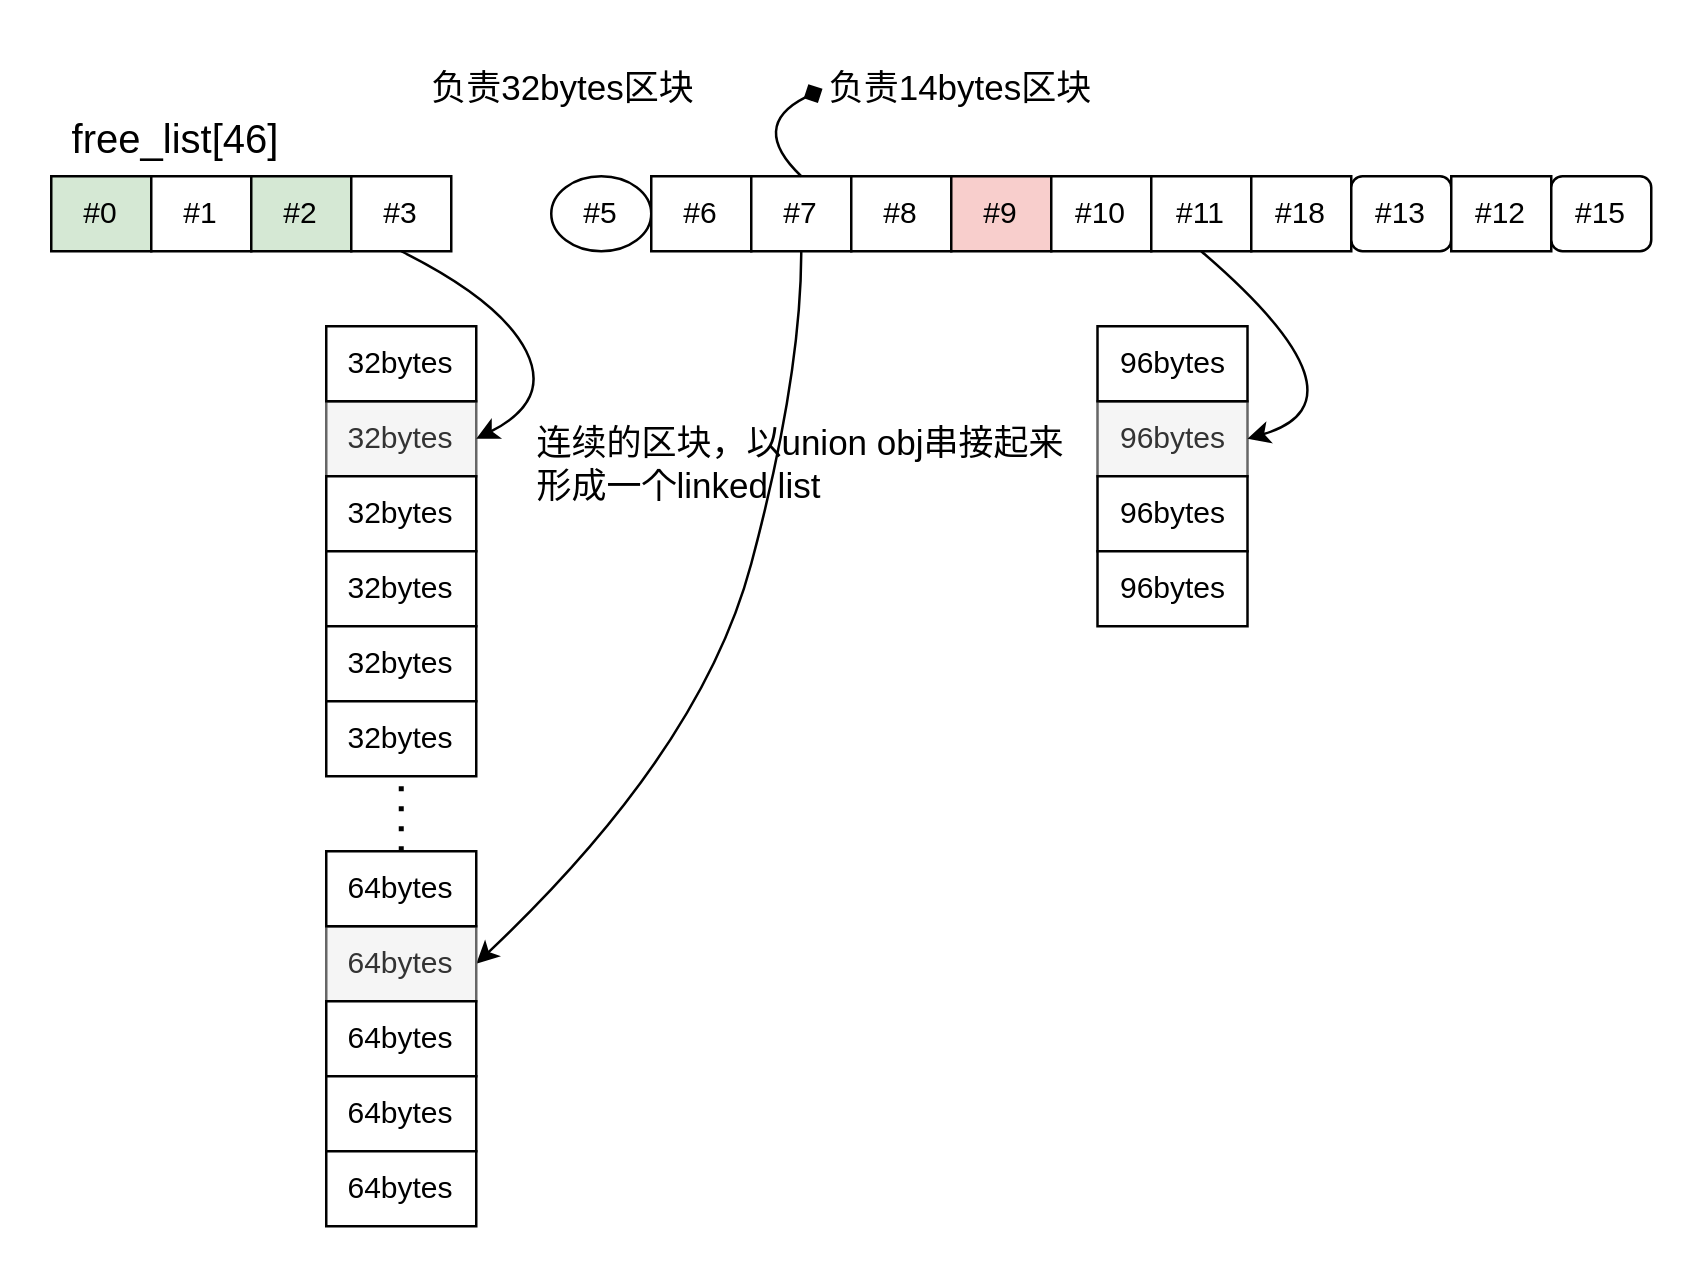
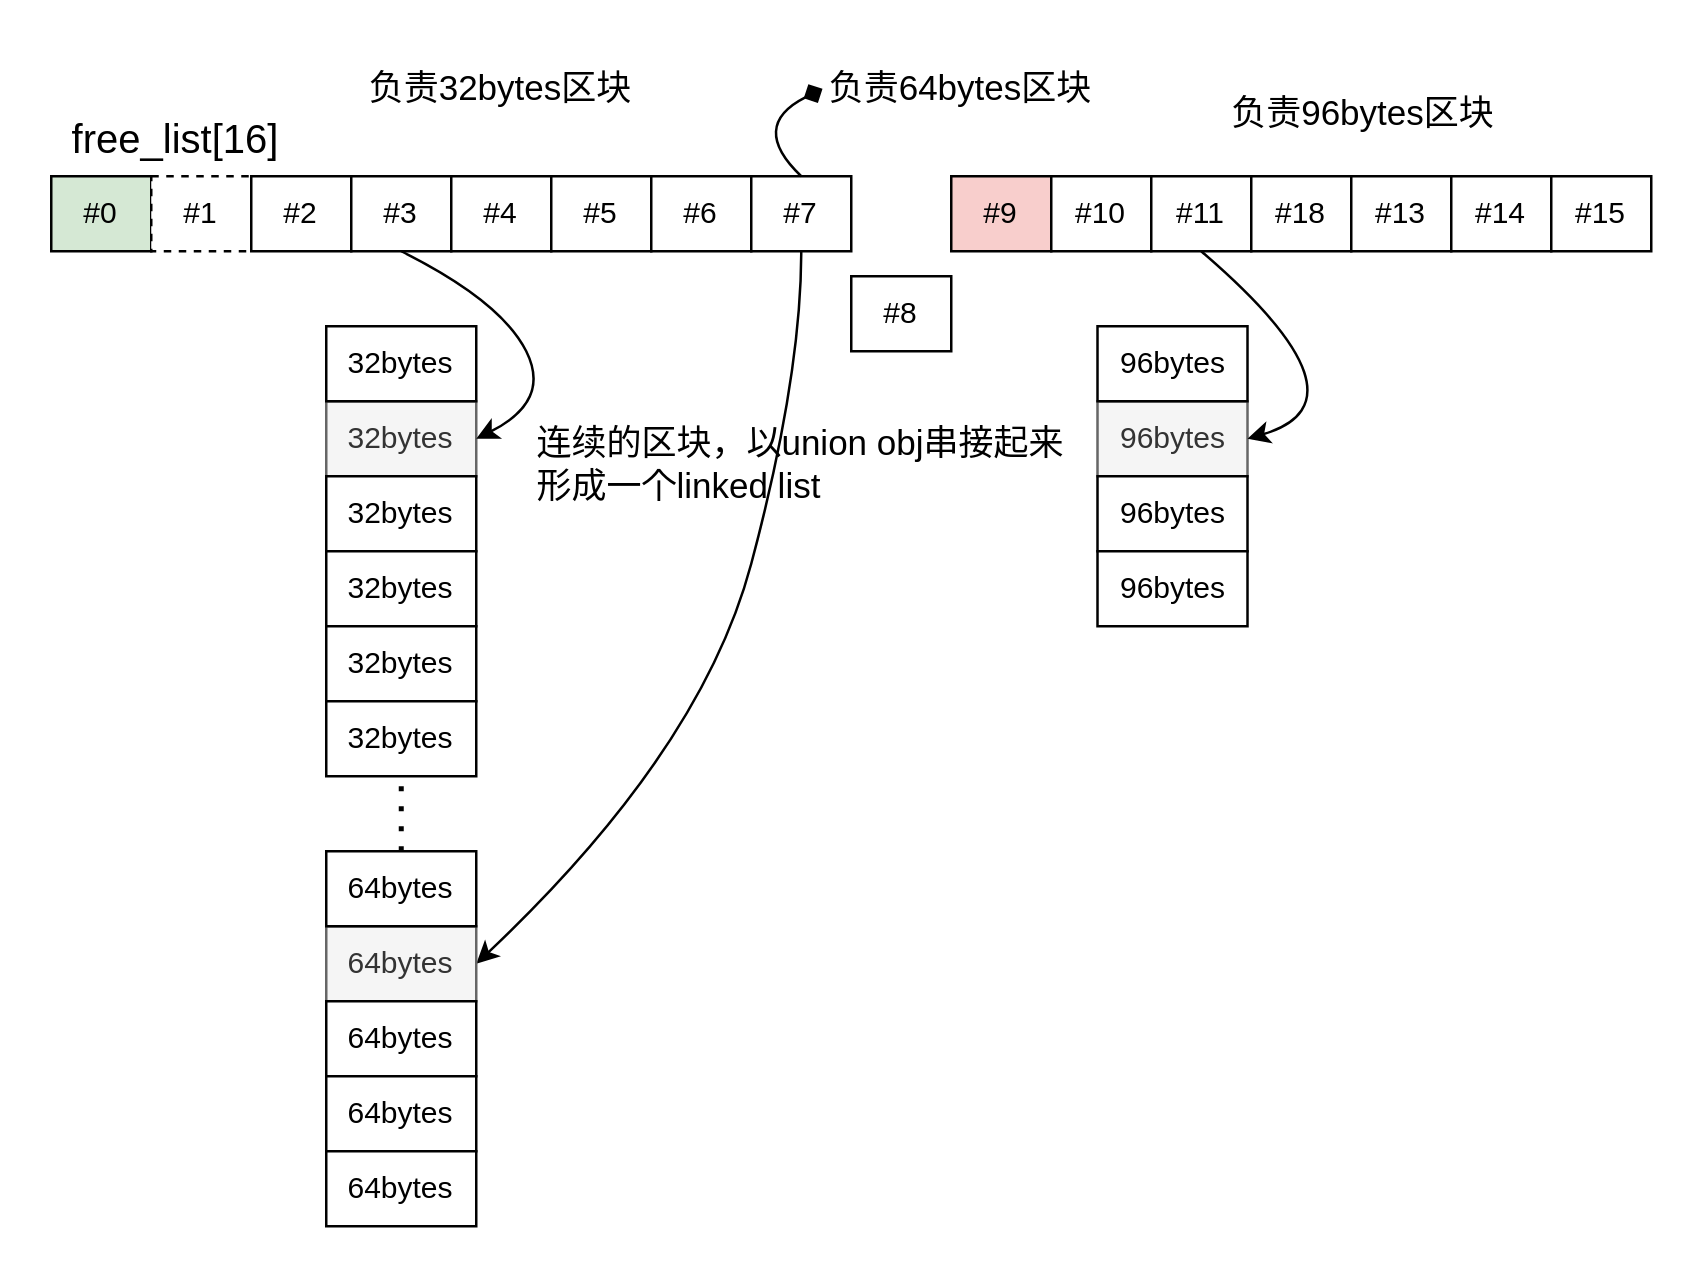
(564, 89) -> (501, 89)
(961, 89) -> (961, 89)
none -> (1364, 114)
(176, 139) -> (176, 139)
(201, 214) -> (201, 214)
(301, 214) -> (301, 214)
none -> (501, 214)
(601, 214) -> (601, 214)
(901, 214) -> (901, 314)
(1401, 214) -> (1401, 214)
(1501, 214) -> (1501, 214)
(1601, 214) -> (1601, 214)
